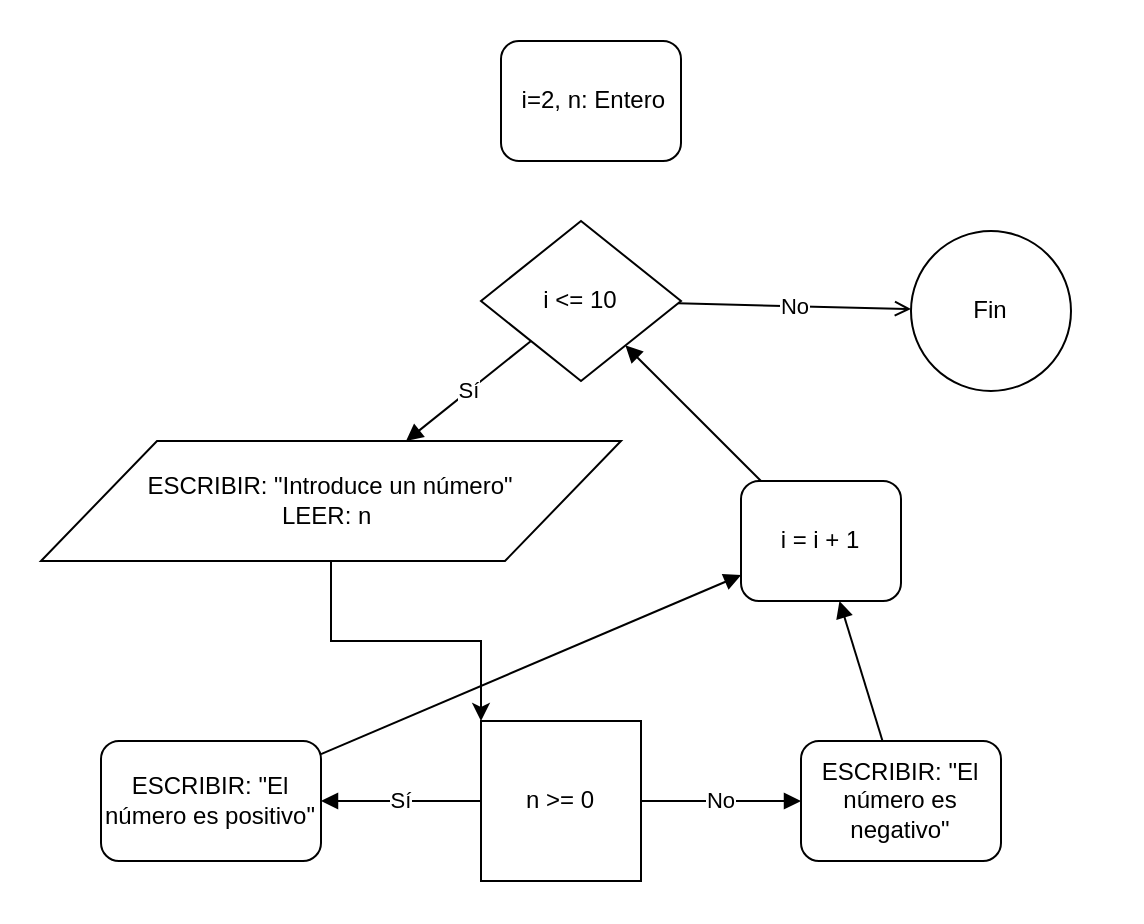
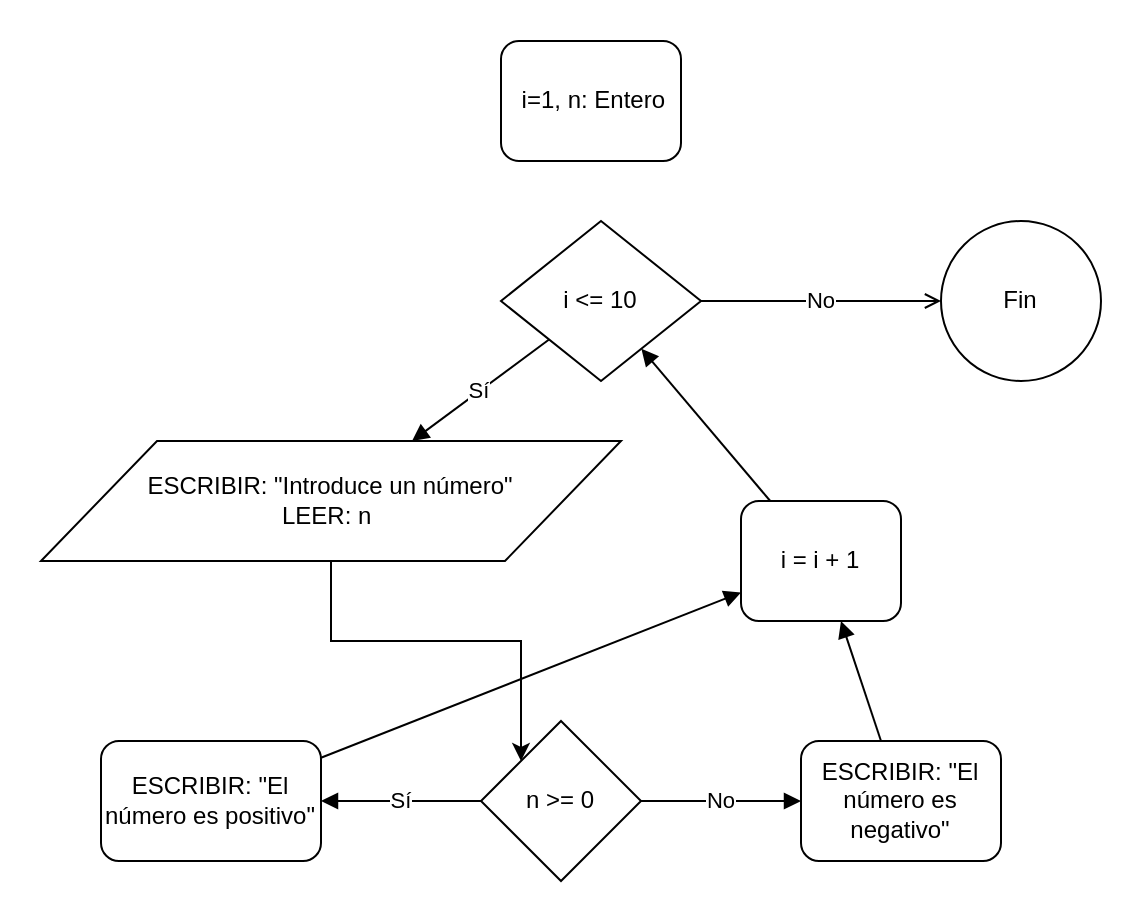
(591, 101) -> (591, 101)
(581, 301) -> (601, 301)
(991, 311) -> (1021, 301)
(821, 541) -> (821, 561)
(561, 801) -> (561, 801)
